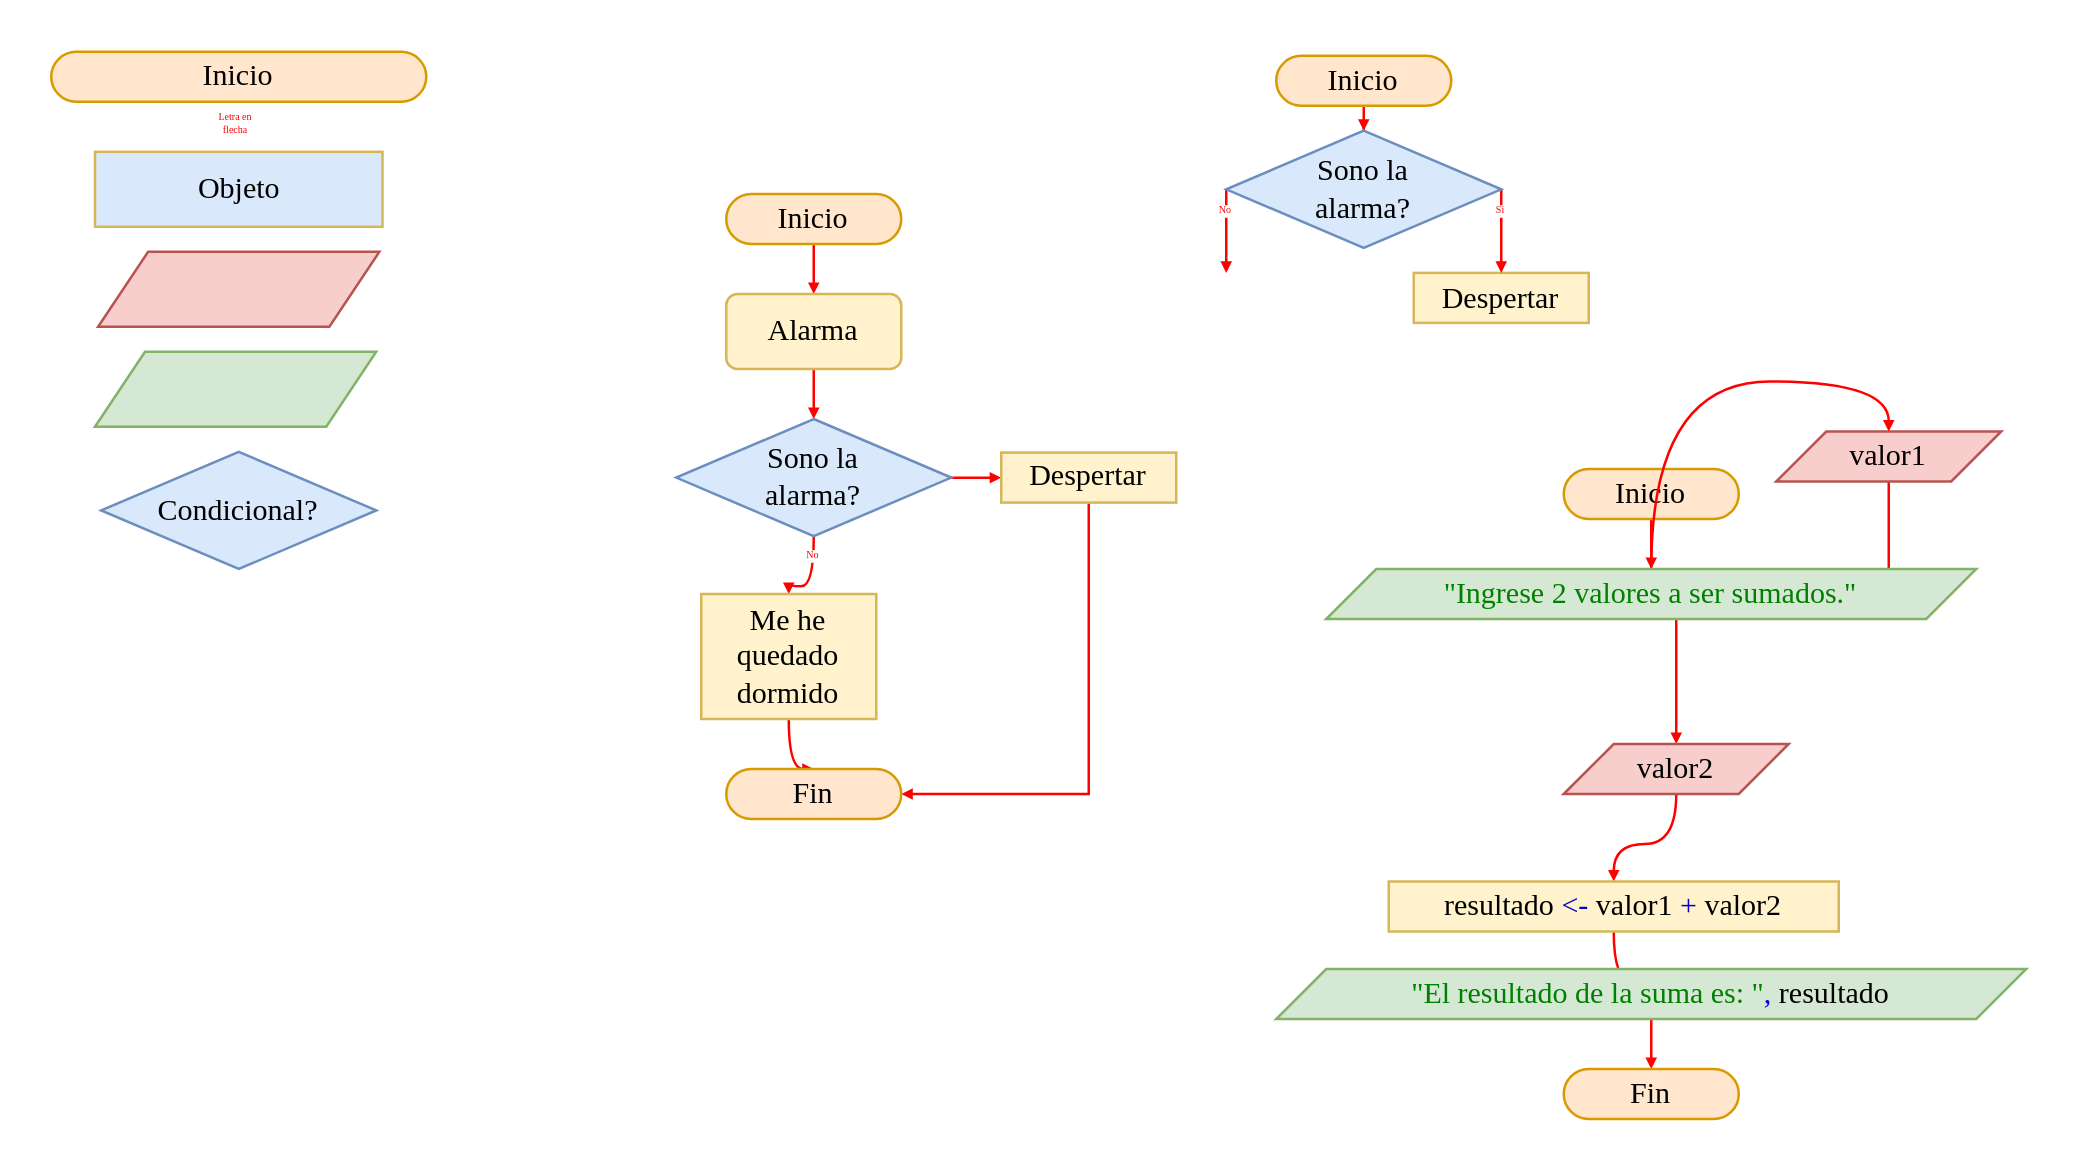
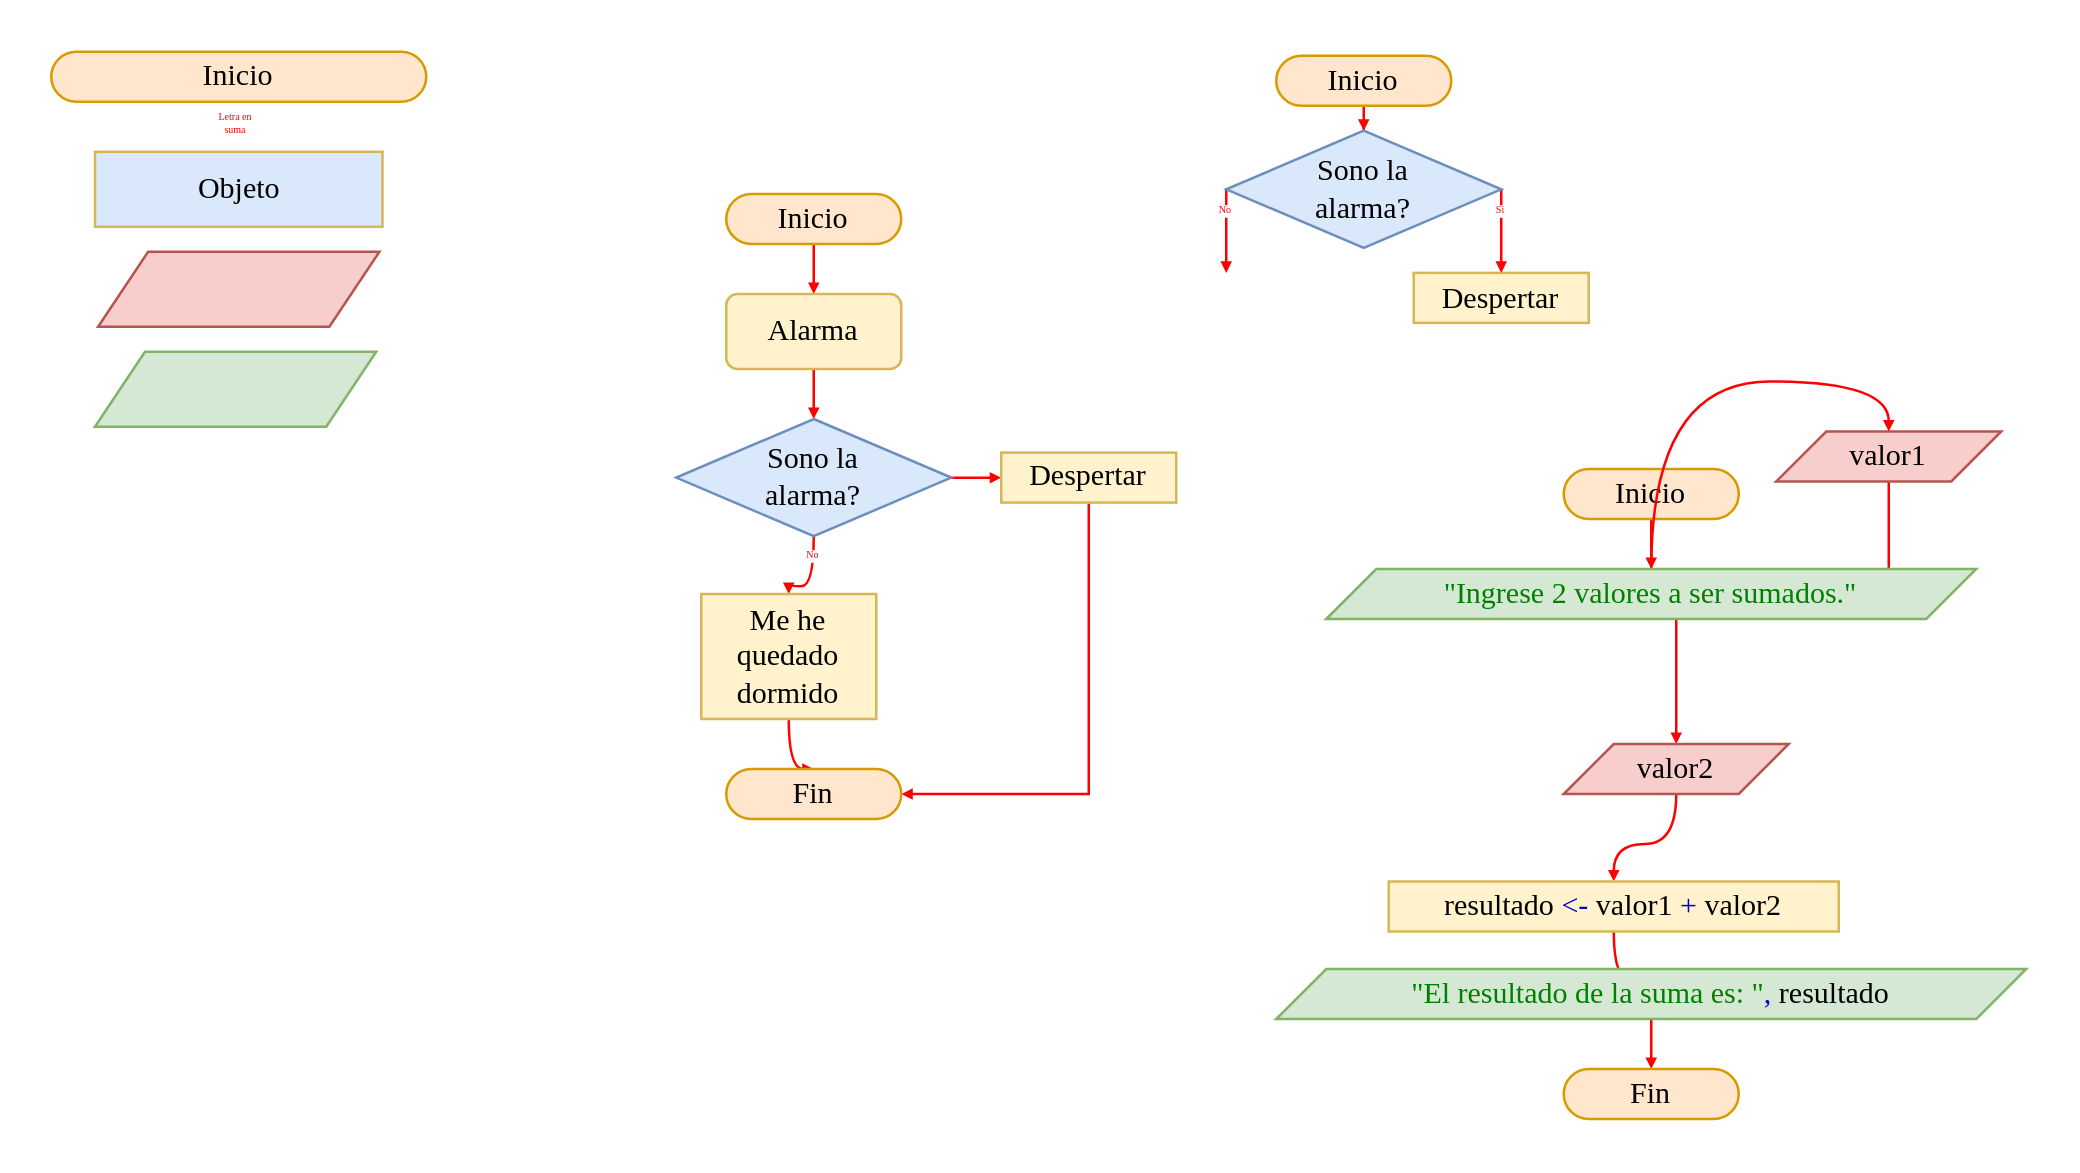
(236, 124) -> (236, 124)
(239, 510) -> none
